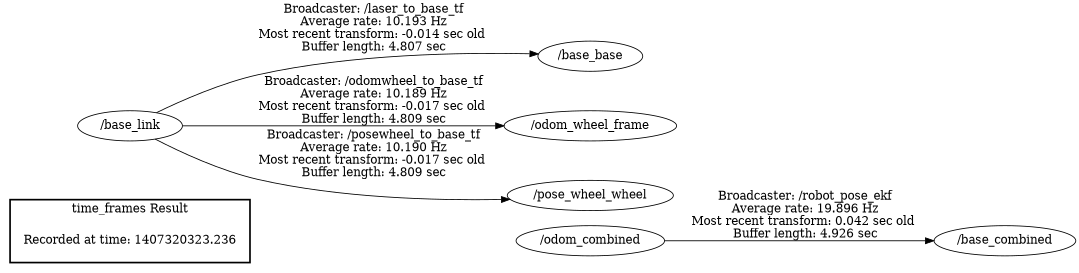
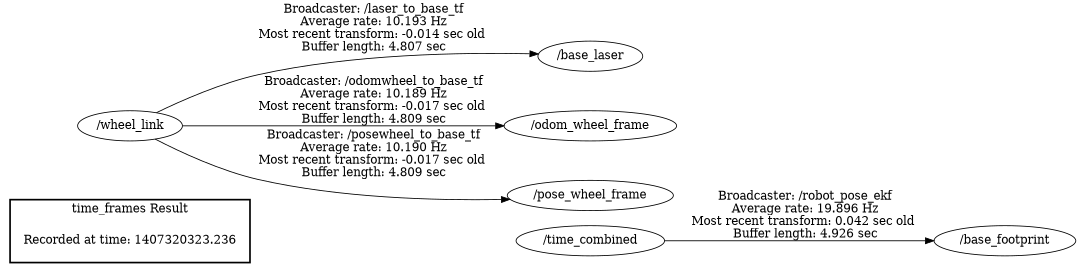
(590, 56) -> (590, 56)
(130, 126) -> (130, 126)
(590, 195) -> (590, 195)
(590, 241) -> (590, 241)
(1005, 241) -> (1005, 241)
